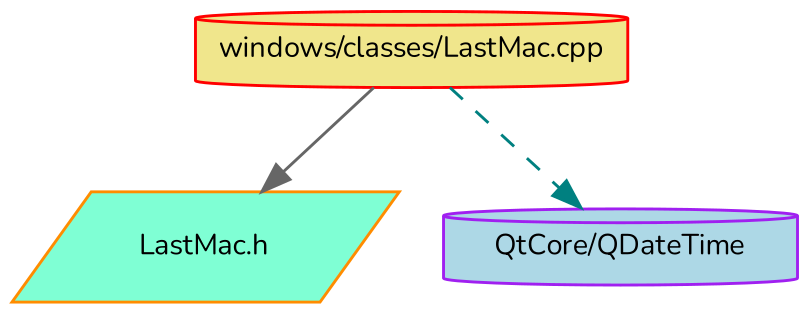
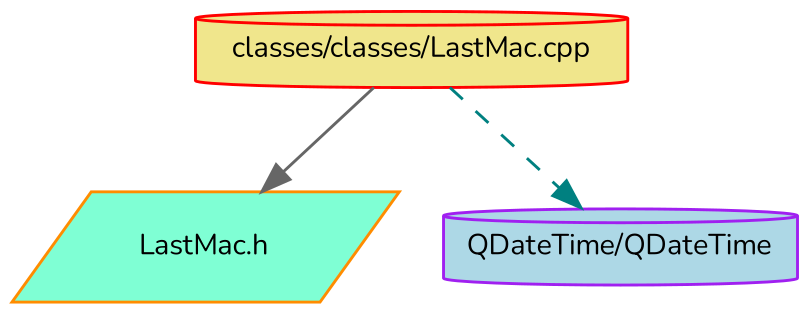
(412, 49) -> (412, 49)
(621, 247) -> (621, 247)
